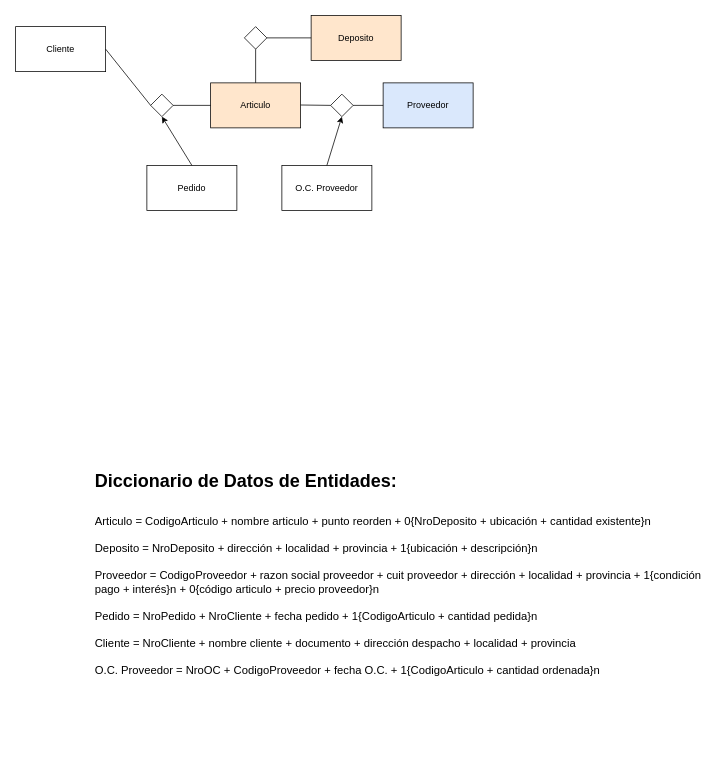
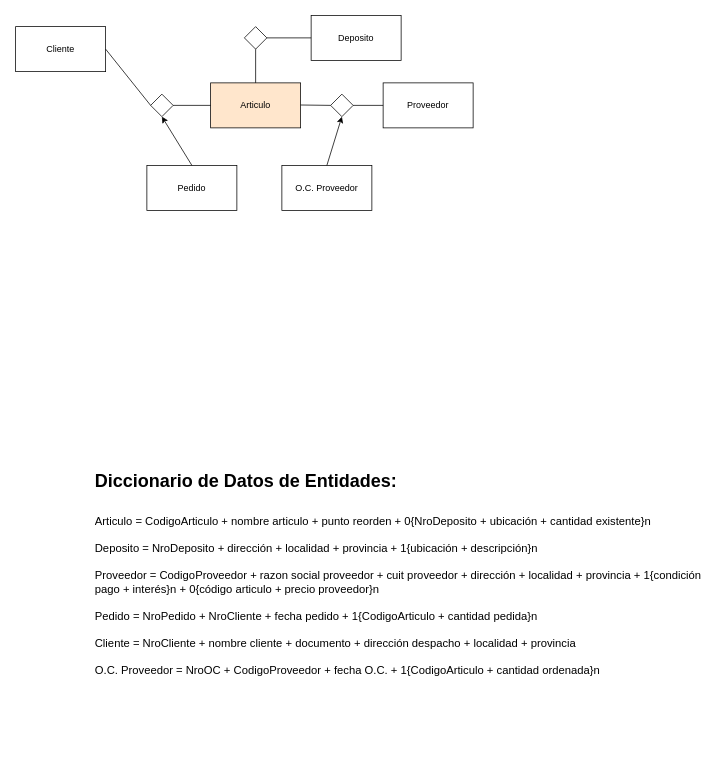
(356, 38) -> (356, 38)
(428, 105) -> (428, 105)
